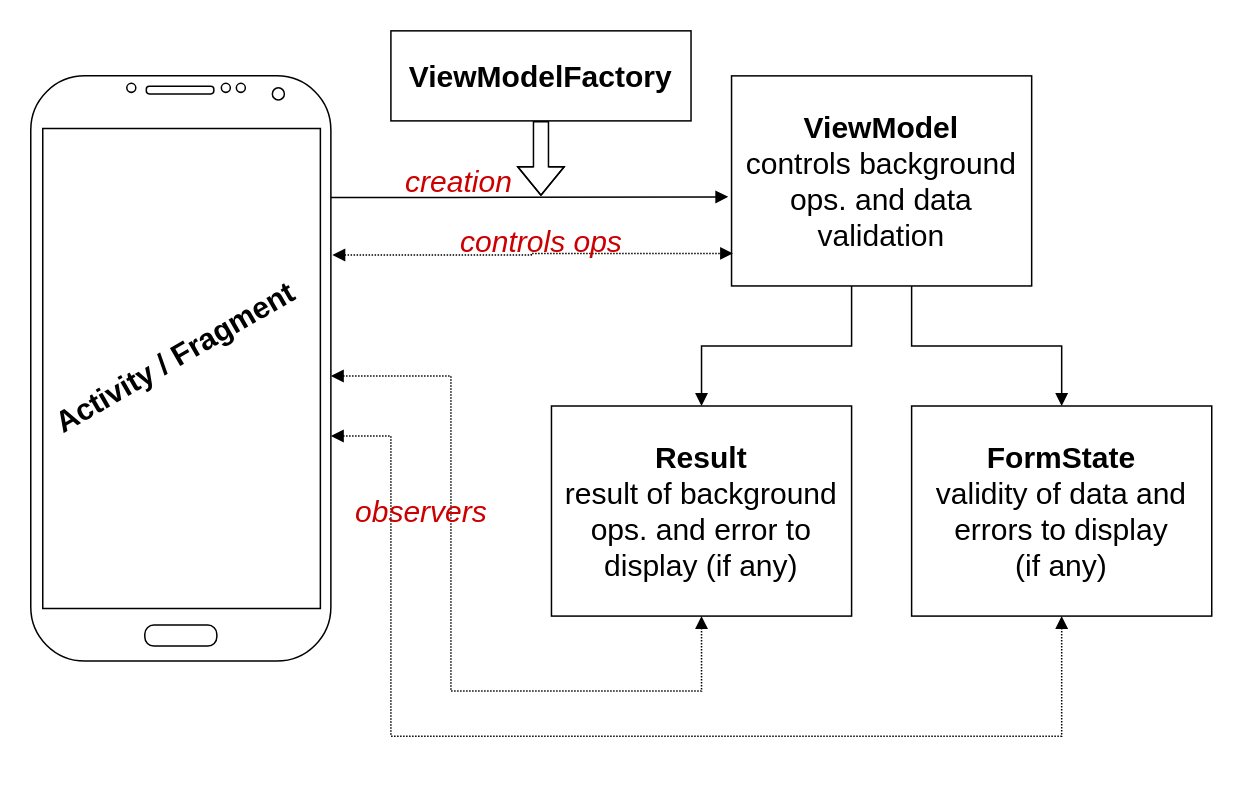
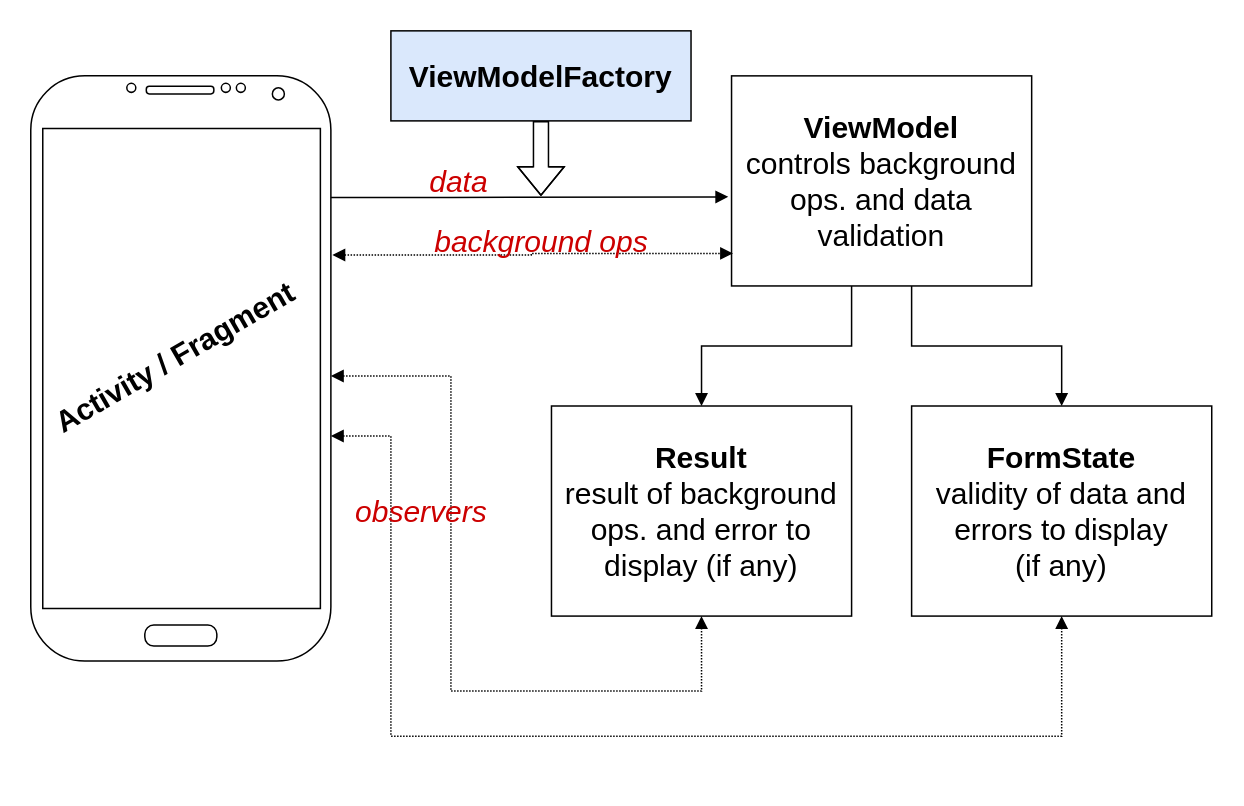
(541, 76) -> (541, 76)
(459, 181) -> (459, 181)
(542, 241) -> (542, 241)
